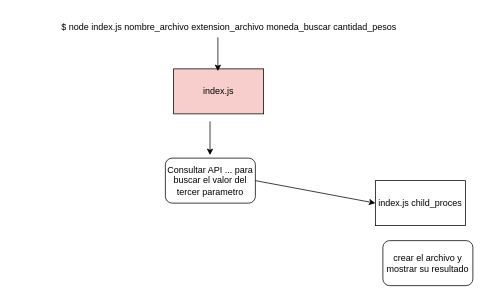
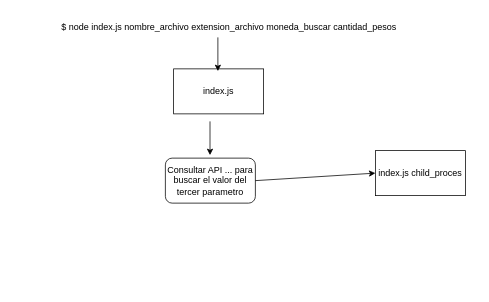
(219, 91) -> (219, 91)
(420, 203) -> (420, 173)
(428, 263) -> none
